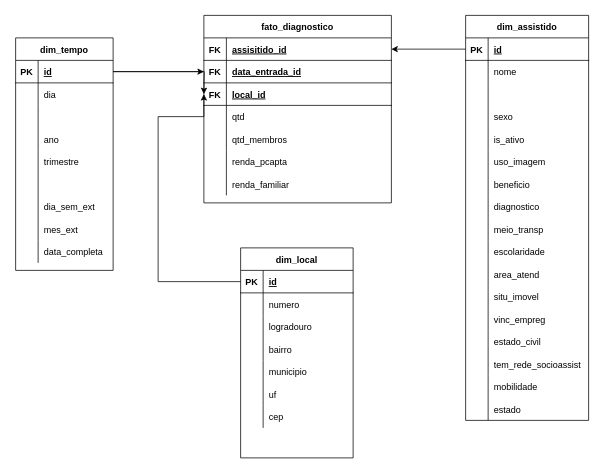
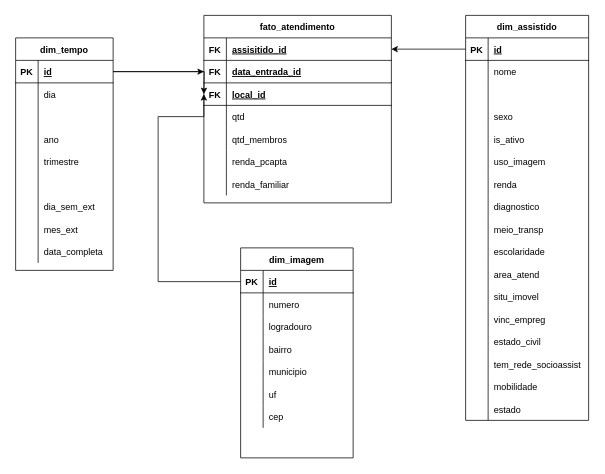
(297, 27) -> (297, 27)
(514, 185) -> (506, 185)
(296, 260) -> (296, 260)
